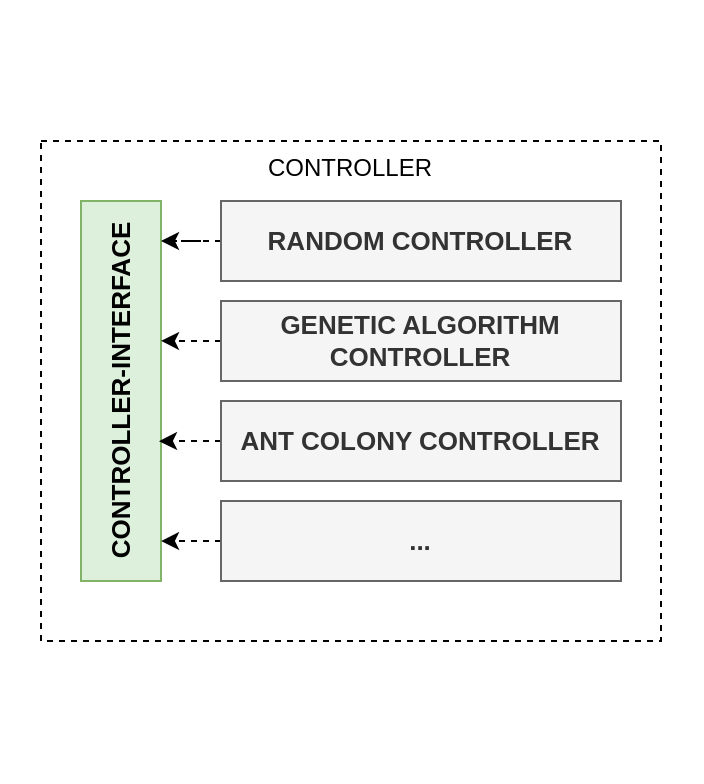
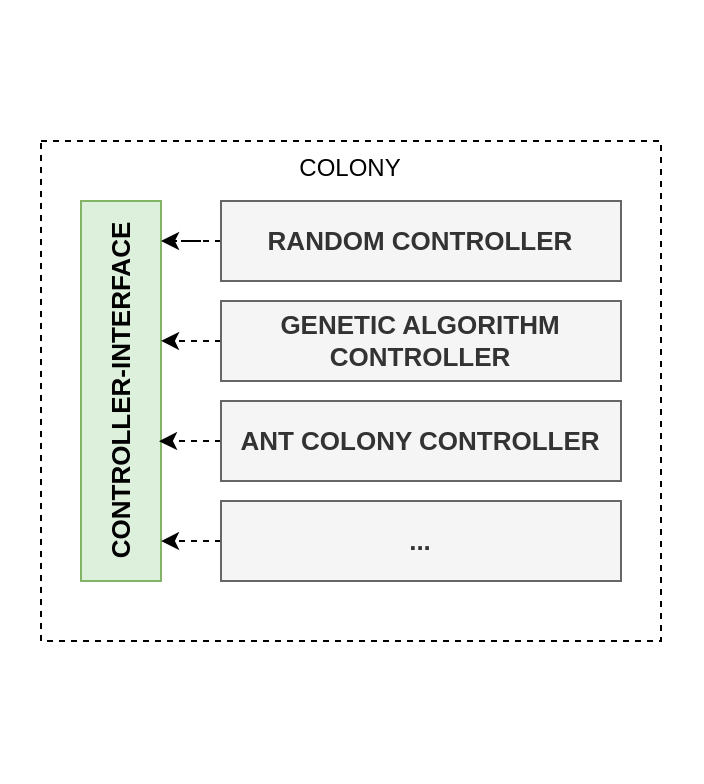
(351, 169) -> (351, 169)
